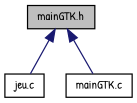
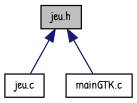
(61, 17) -> (61, 17)
